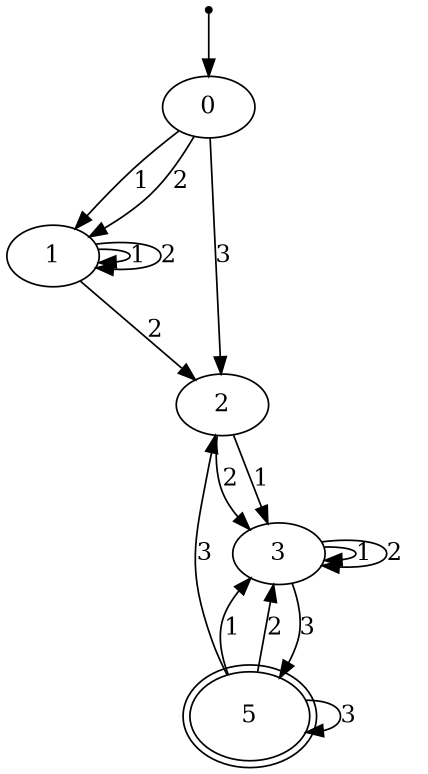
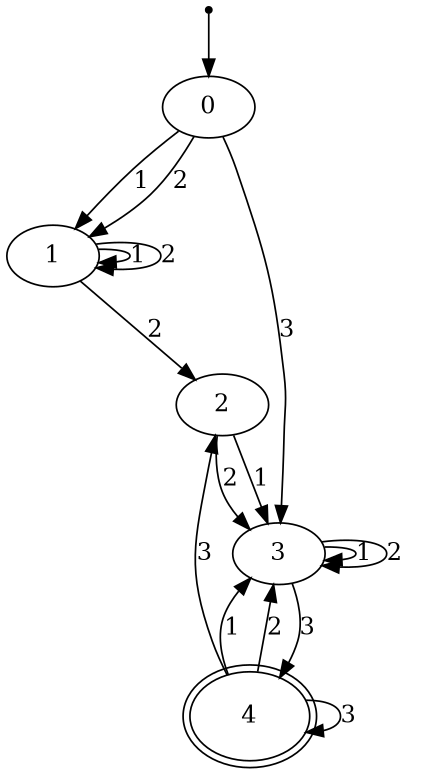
(215, 247) -> (277, 317)
(250, 716) -> (250, 716)
